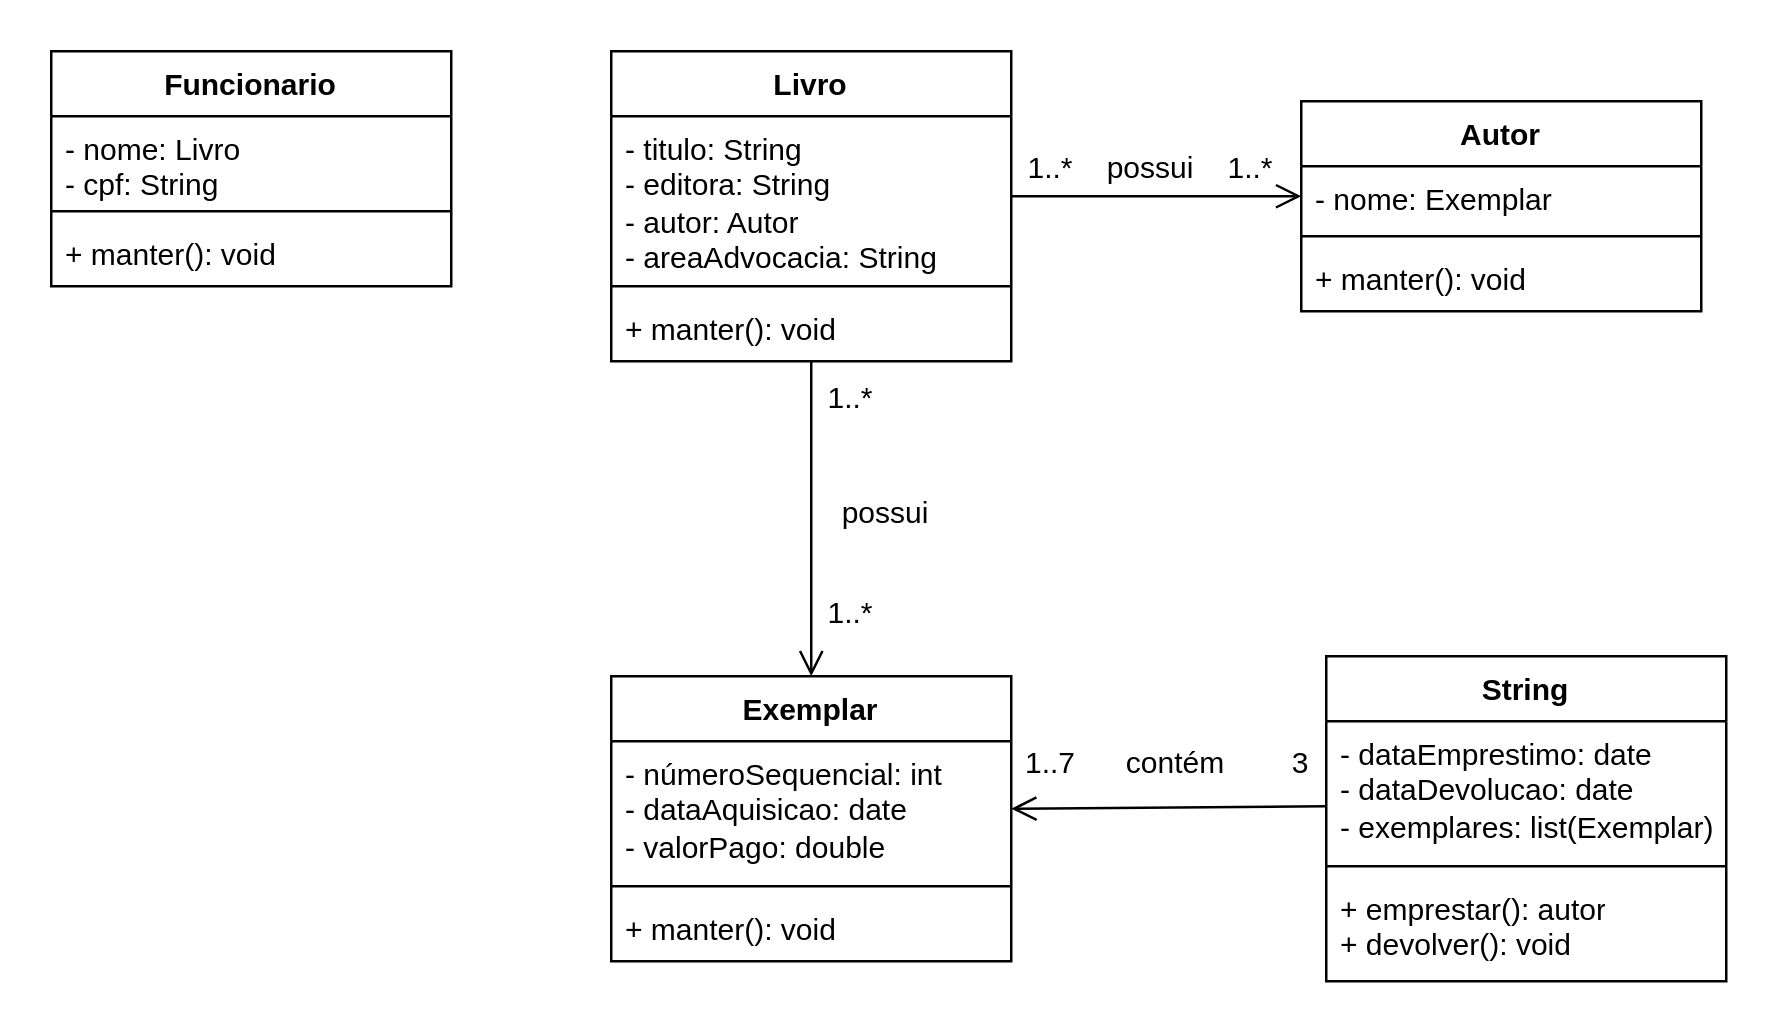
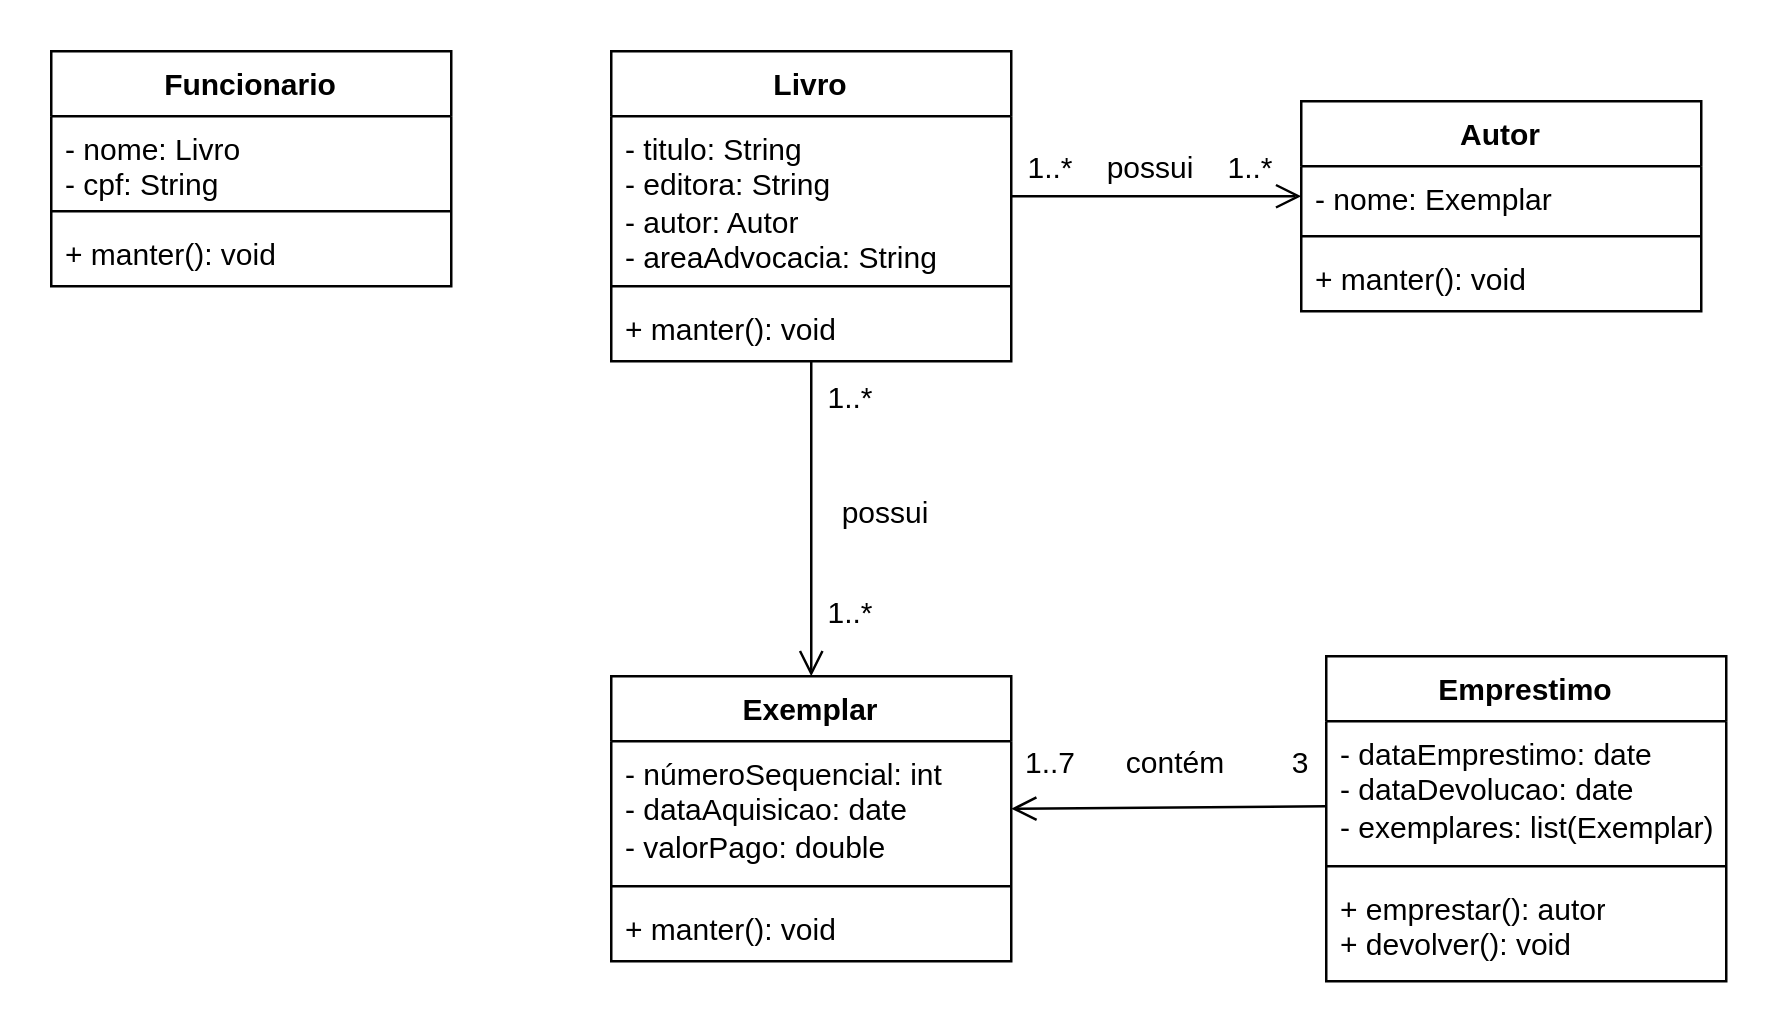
(1526, 692) -> (1526, 692)
